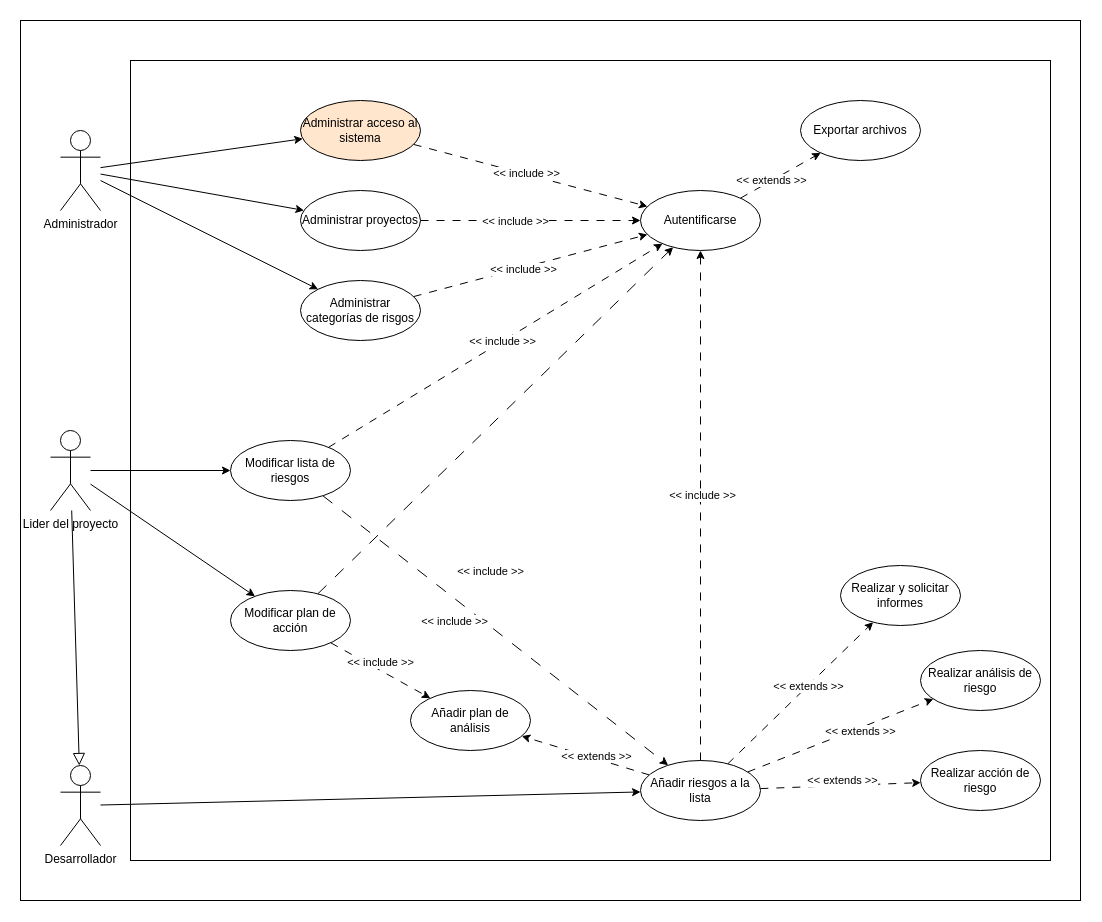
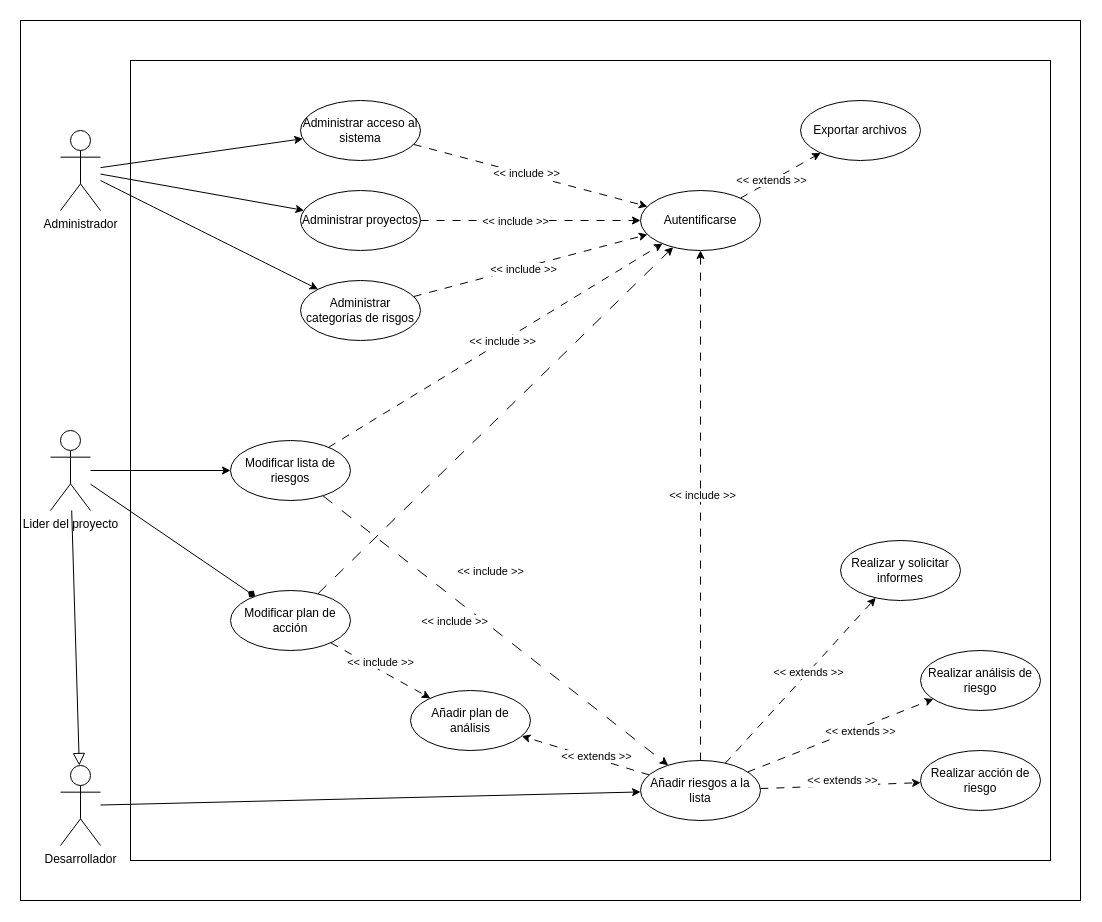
(361, 131) -> (361, 131)
(248, 592) -> (248, 591)
(901, 596) -> (901, 571)
